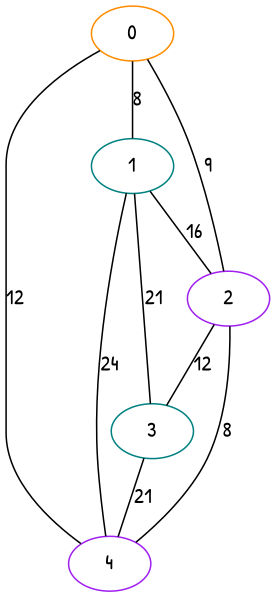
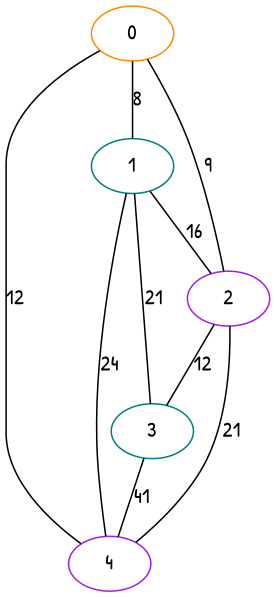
(228, 431) -> (232, 431)
(144, 497) -> (142, 497)
